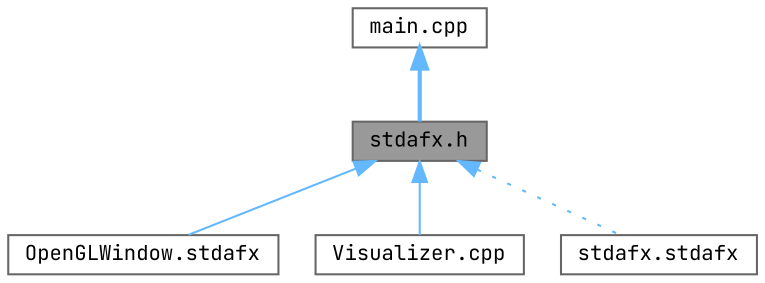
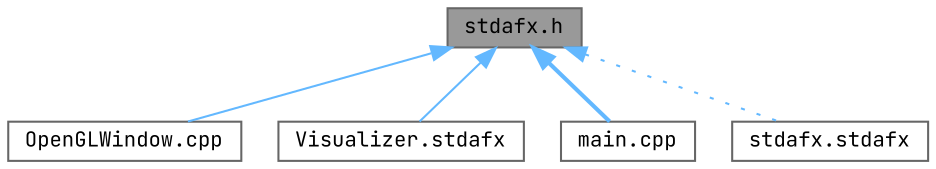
(420, 95) -> (579, 92)
(143, 255) -> (125, 141)
(420, 255) -> (401, 141)
